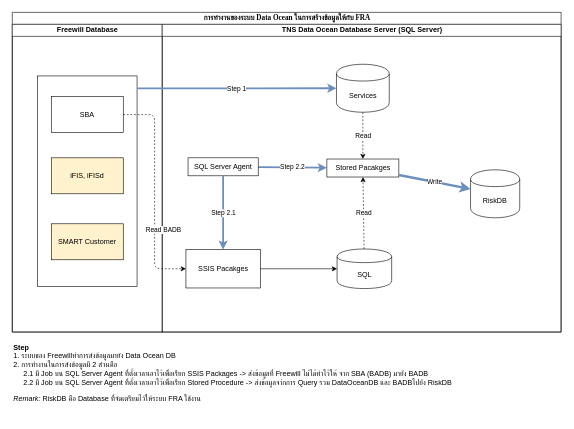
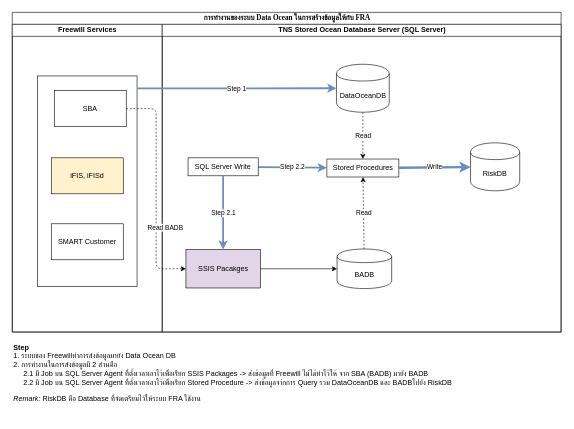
(88, 30) -> (88, 30)
(362, 30) -> (362, 30)
(363, 96) -> (363, 96)
(87, 115) -> (90, 109)
(223, 167) -> (223, 167)
(363, 168) -> (363, 168)
(495, 194) -> (495, 167)
(87, 242) -> (87, 242)
(223, 269) -> (223, 269)
(365, 275) -> (365, 275)
